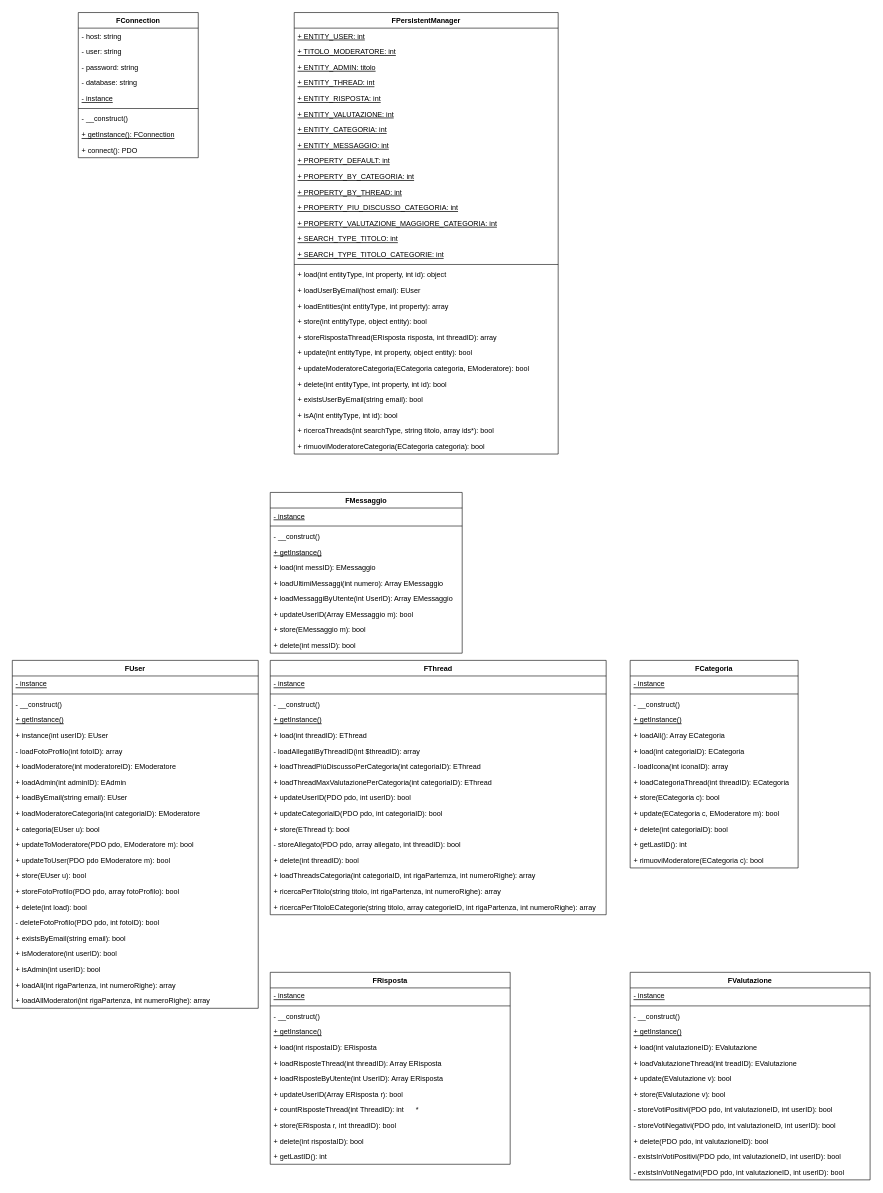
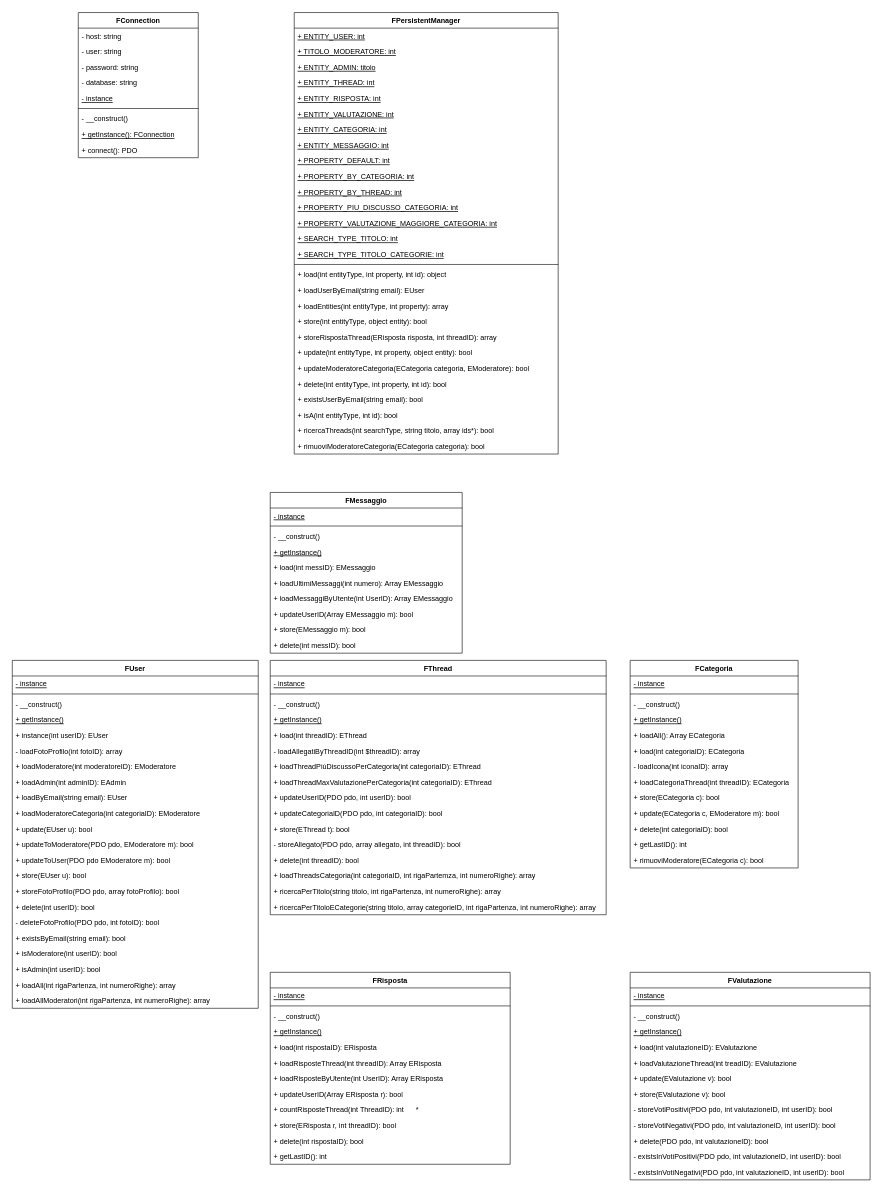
(362, 290) -> (365, 290)
(62, 829) -> (57, 829)
(56, 907) -> (61, 907)
